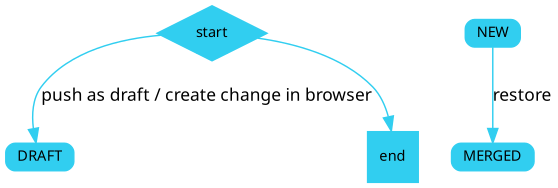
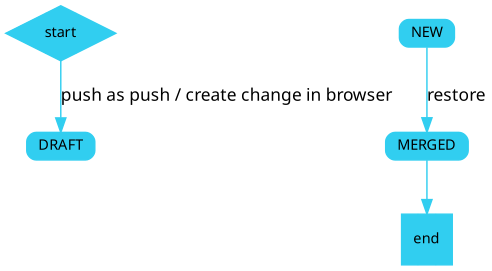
(335, 60) -> (427, 180)
(207, 96) -> (227, 96)
